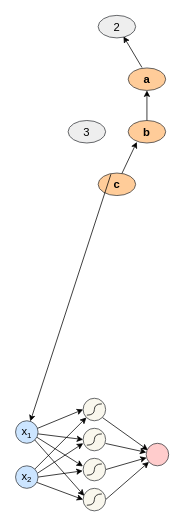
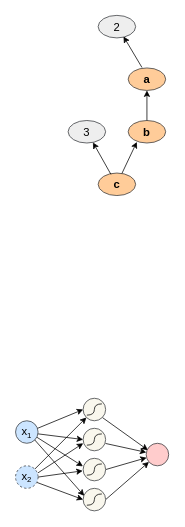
(71, 295) -> (103, 161)
(27, 477) -> (27, 477)
